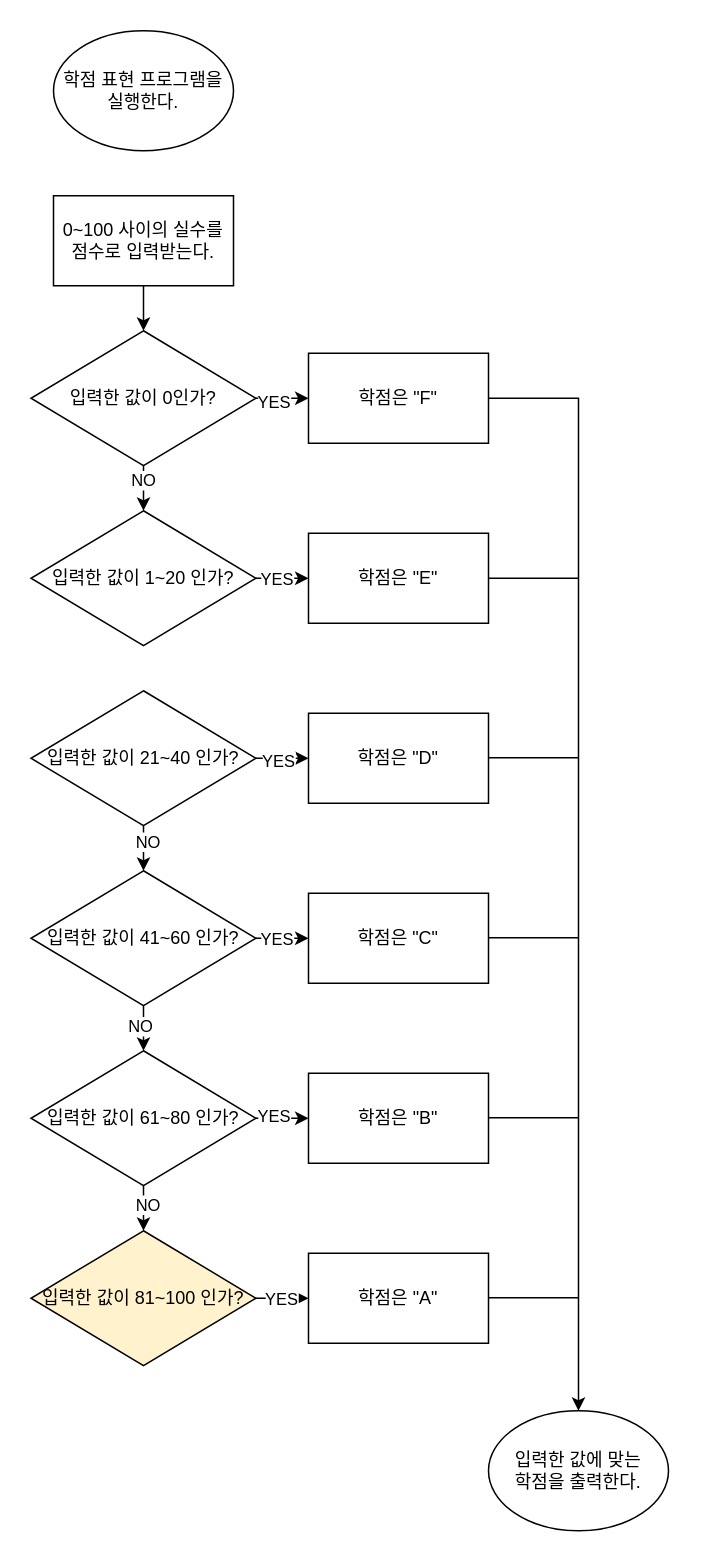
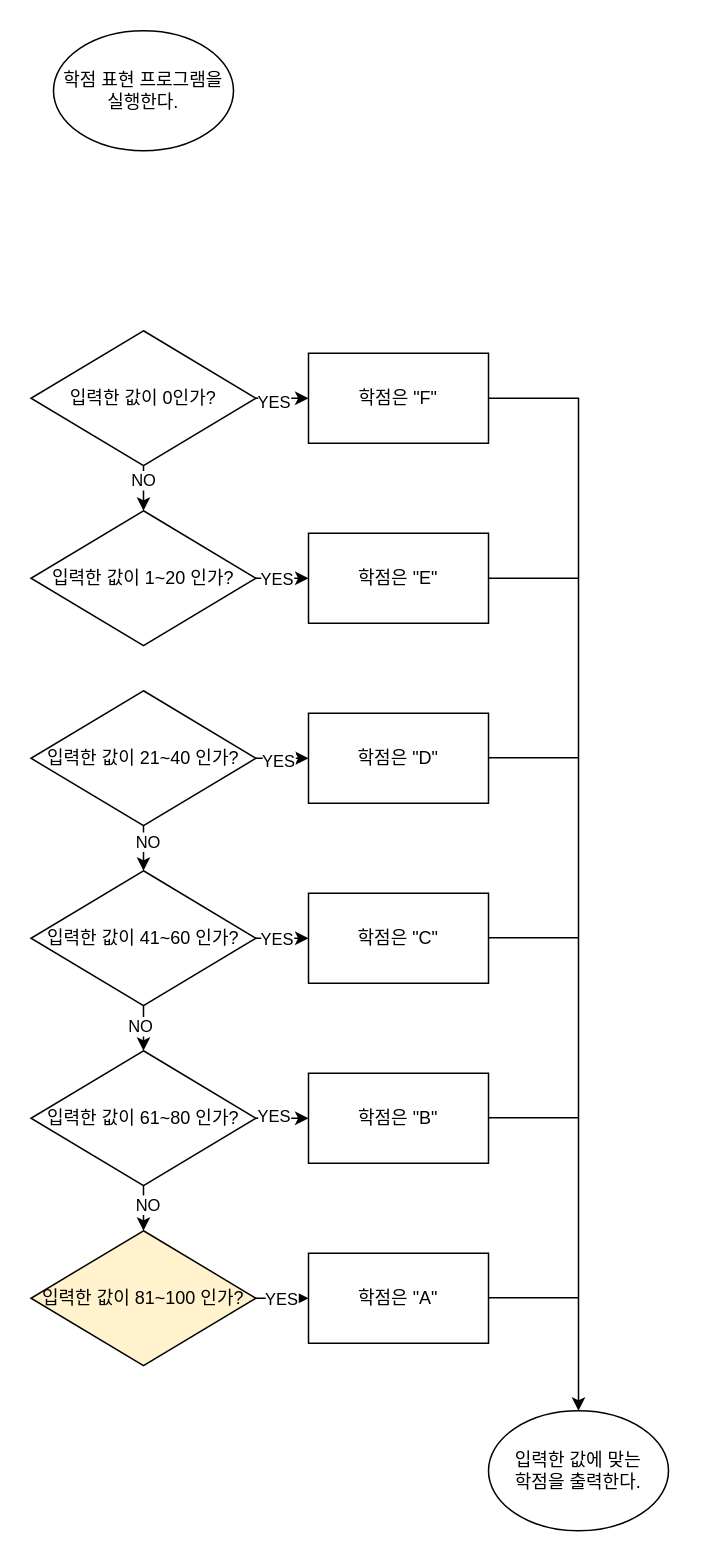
(143, 241) -> none
(143, 303) -> none
